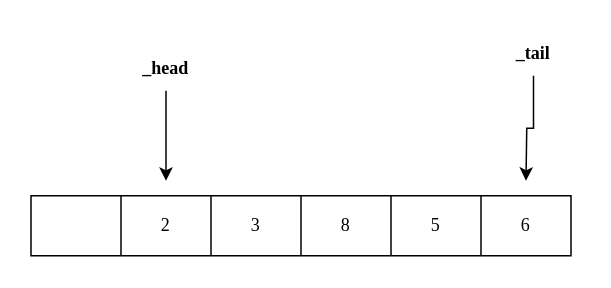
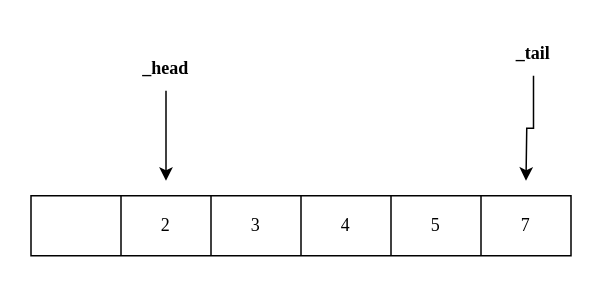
(346, 226) -> (346, 226)
(526, 226) -> (526, 226)
